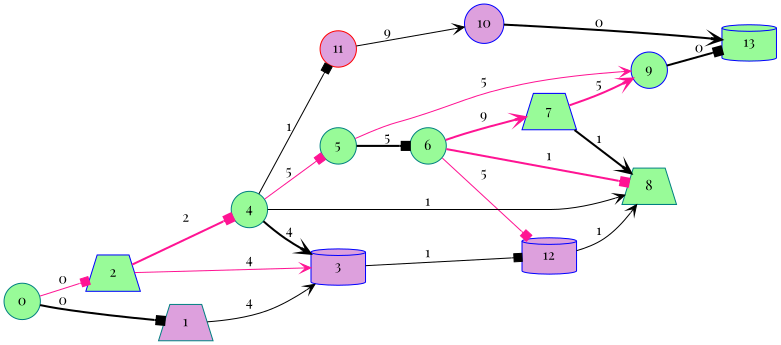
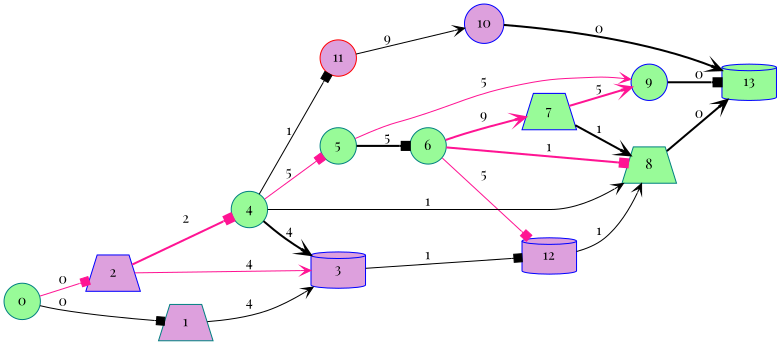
none -> (693, 129)
(113, 273) -> (113, 273)
(97, 314) -> (97, 315)
